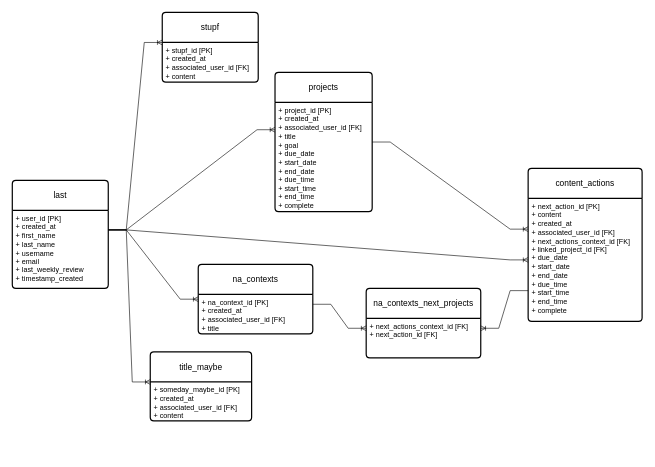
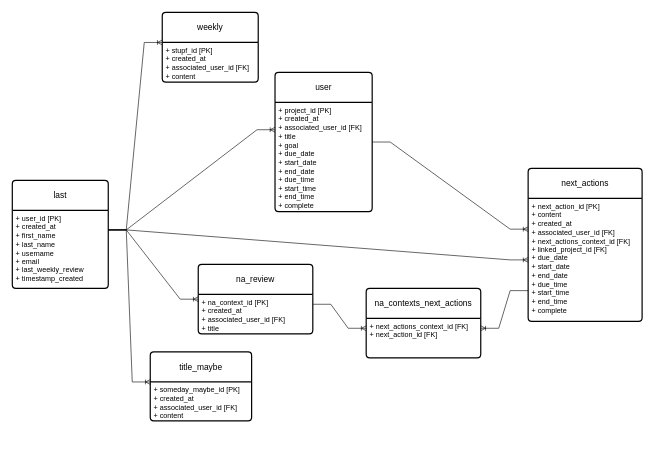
(210, 27) -> (210, 27)
(324, 87) -> (324, 87)
(585, 183) -> (585, 183)
(256, 279) -> (256, 279)
(424, 303) -> (424, 303)
